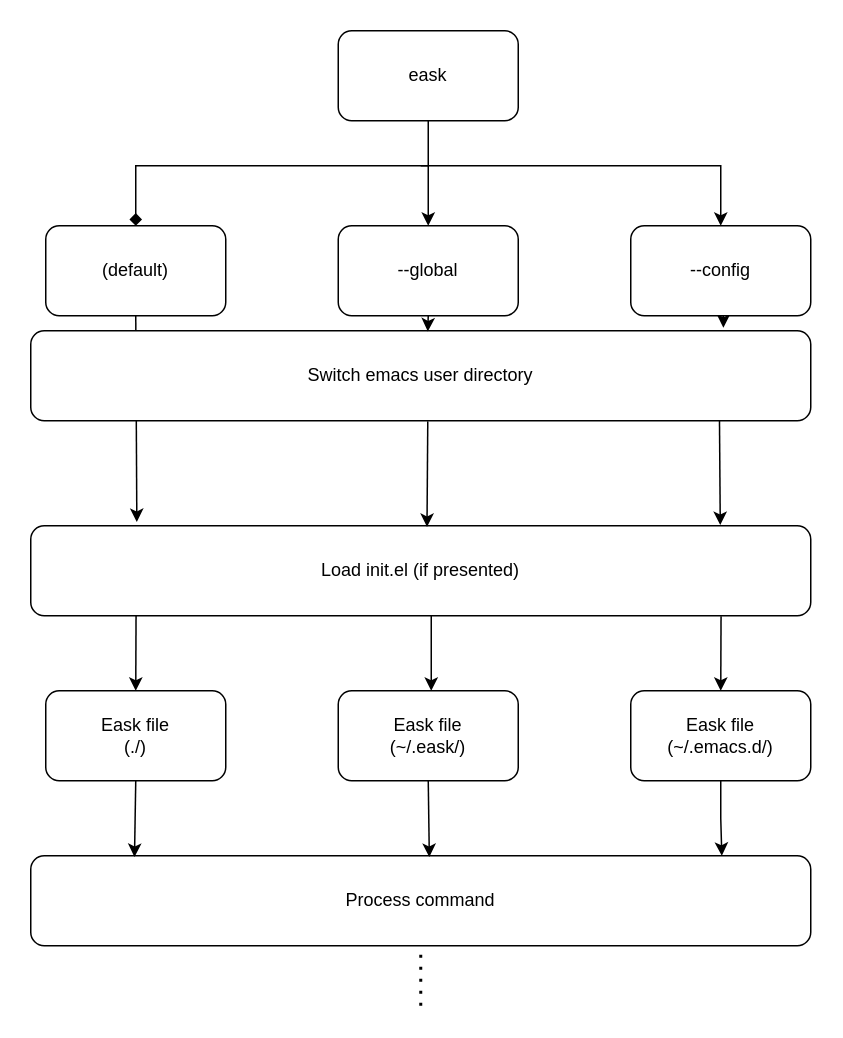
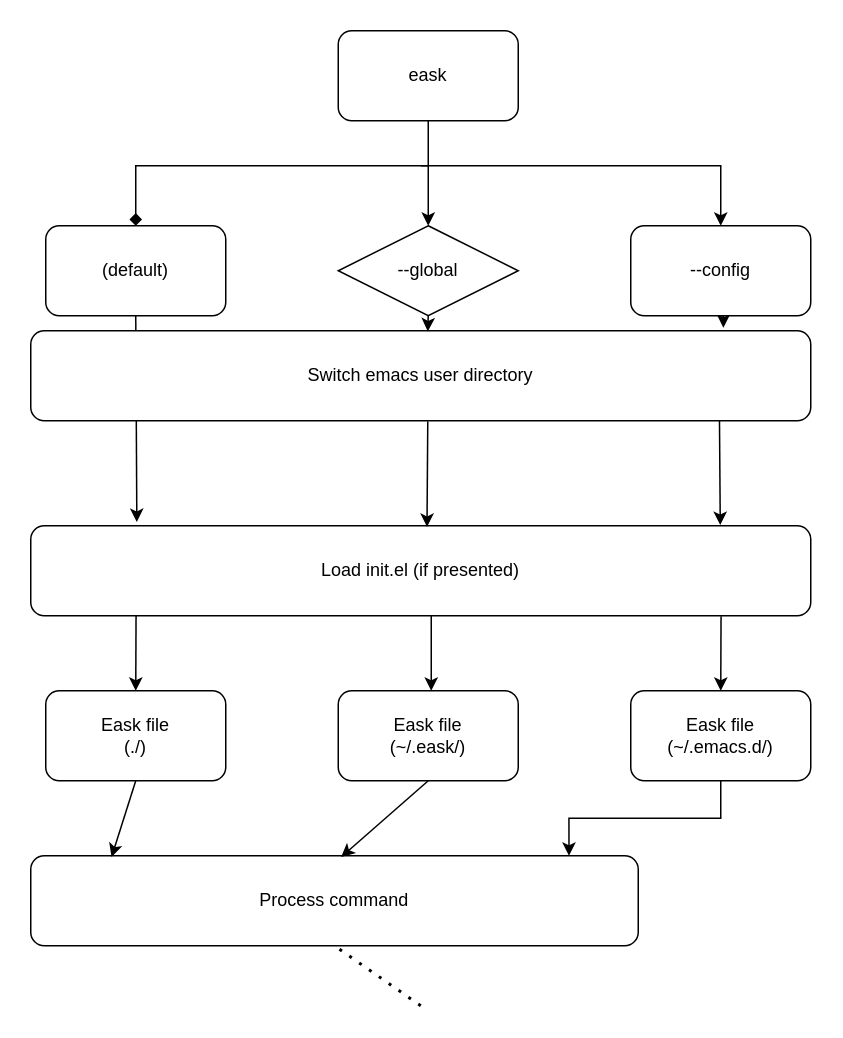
(428, 271) -> (428, 271)
(421, 901) -> (335, 901)
